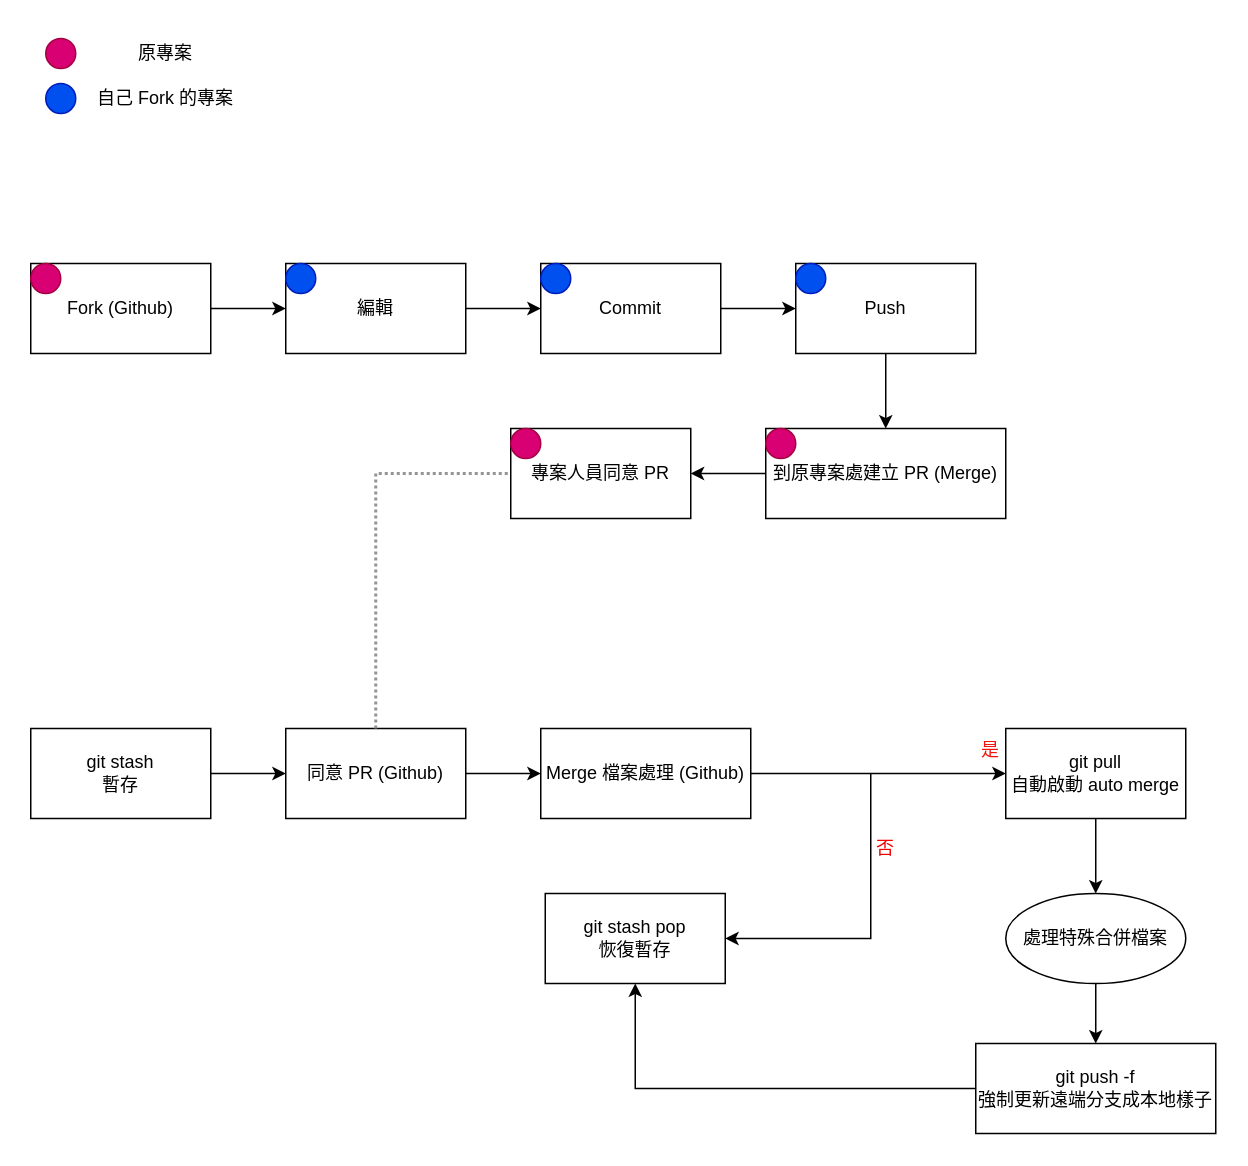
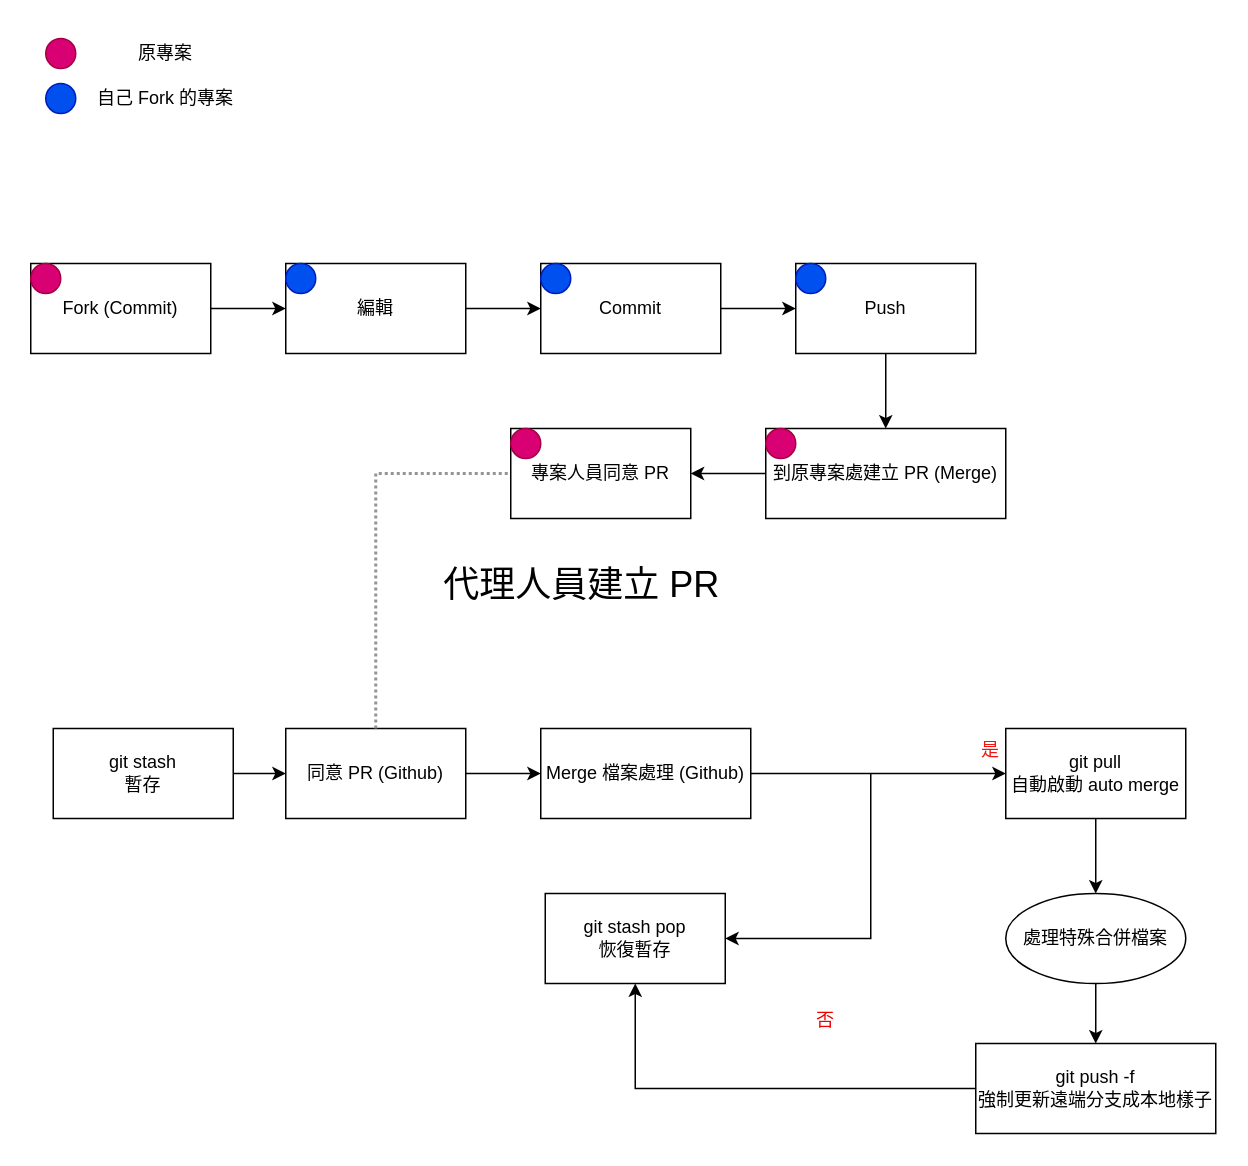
(121, 308) -> (121, 308)
none -> (582, 586)
(121, 773) -> (143, 773)
(886, 848) -> (826, 1021)
